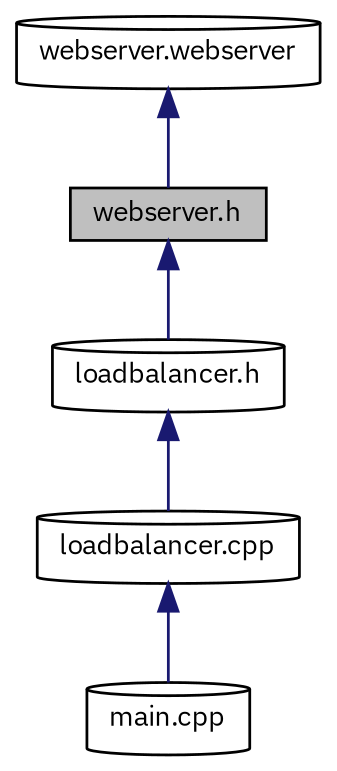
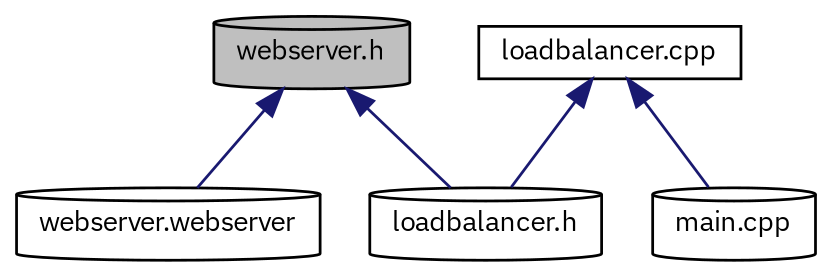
(168, 153) -> (231, 149)
(168, 214) -> (312, 53)
(168, 476) -> (543, 144)
(168, 547) -> (610, 53)
